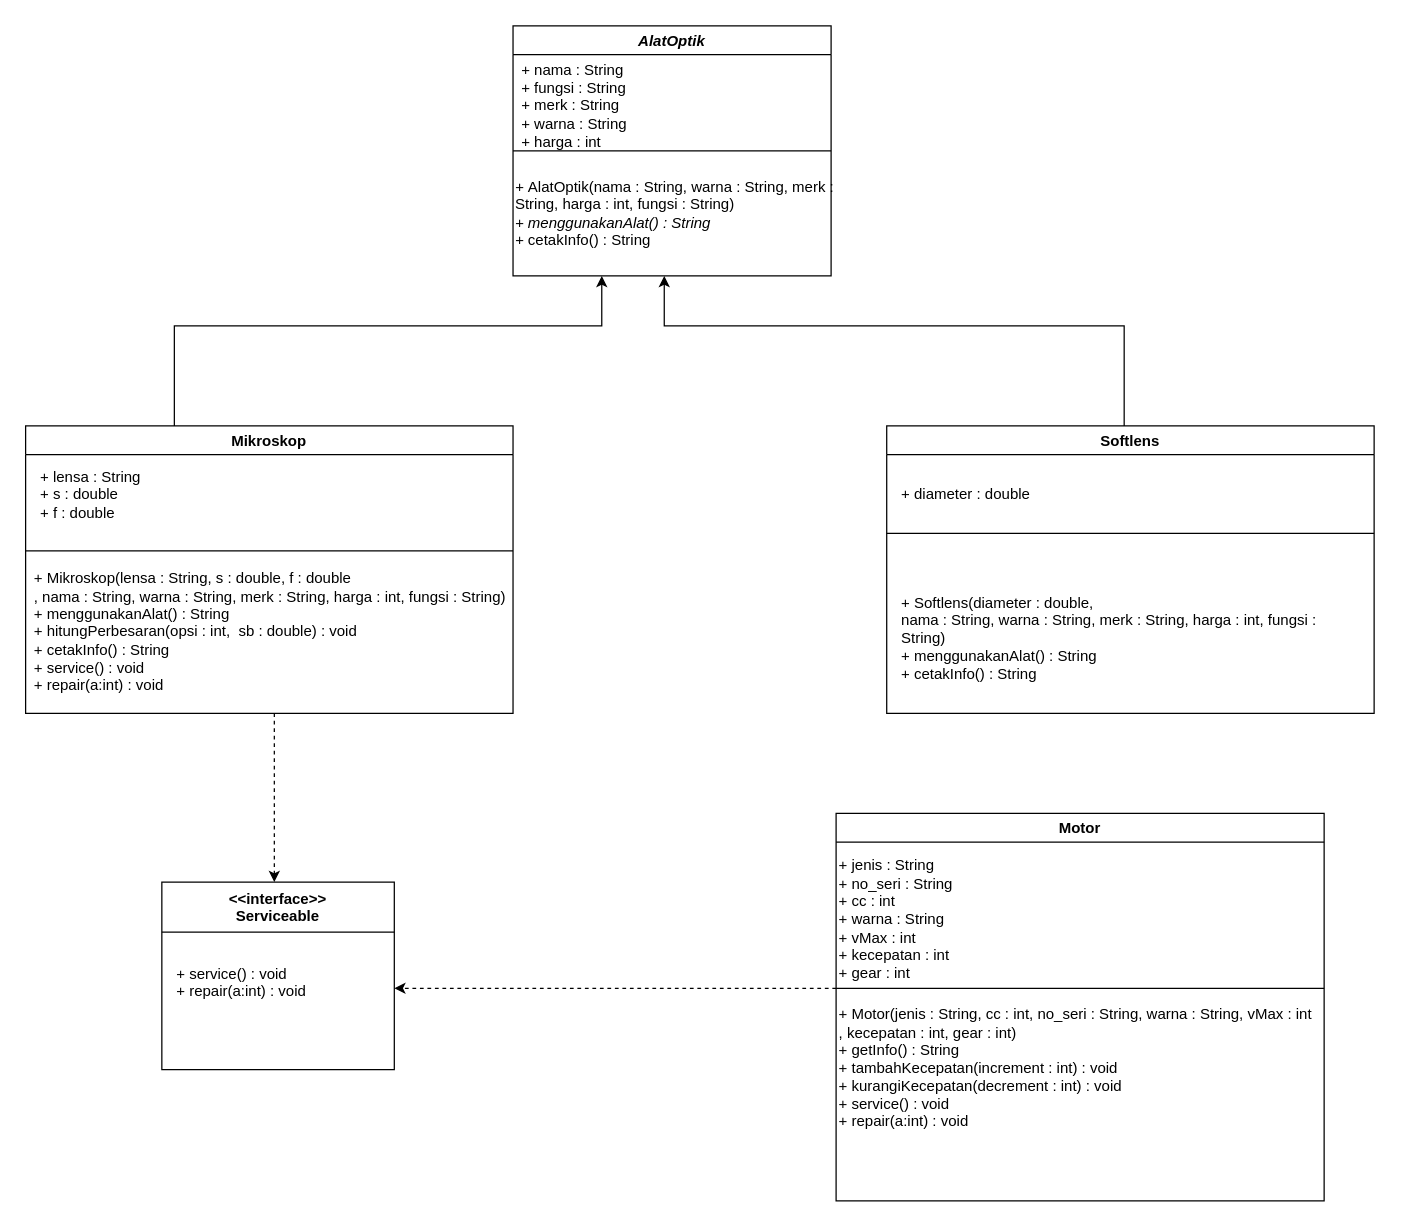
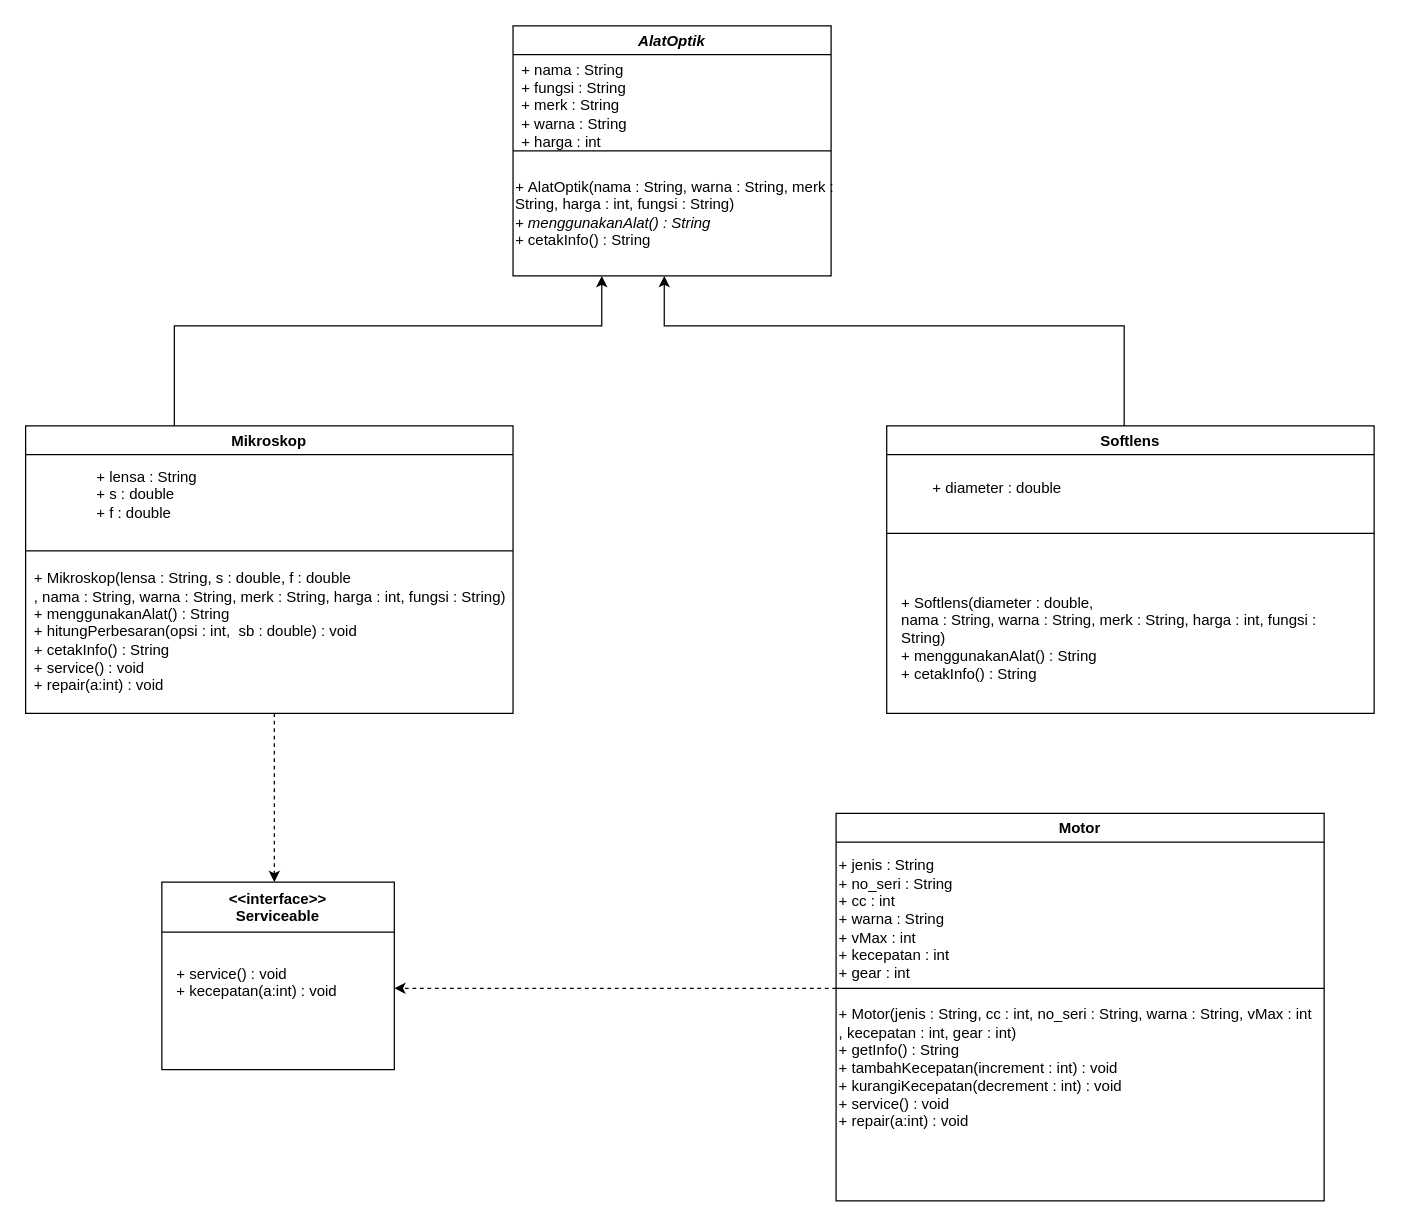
(111, 494) -> (167, 494)
(972, 494) -> (1003, 488)
(254, 984) -> (268, 984)
